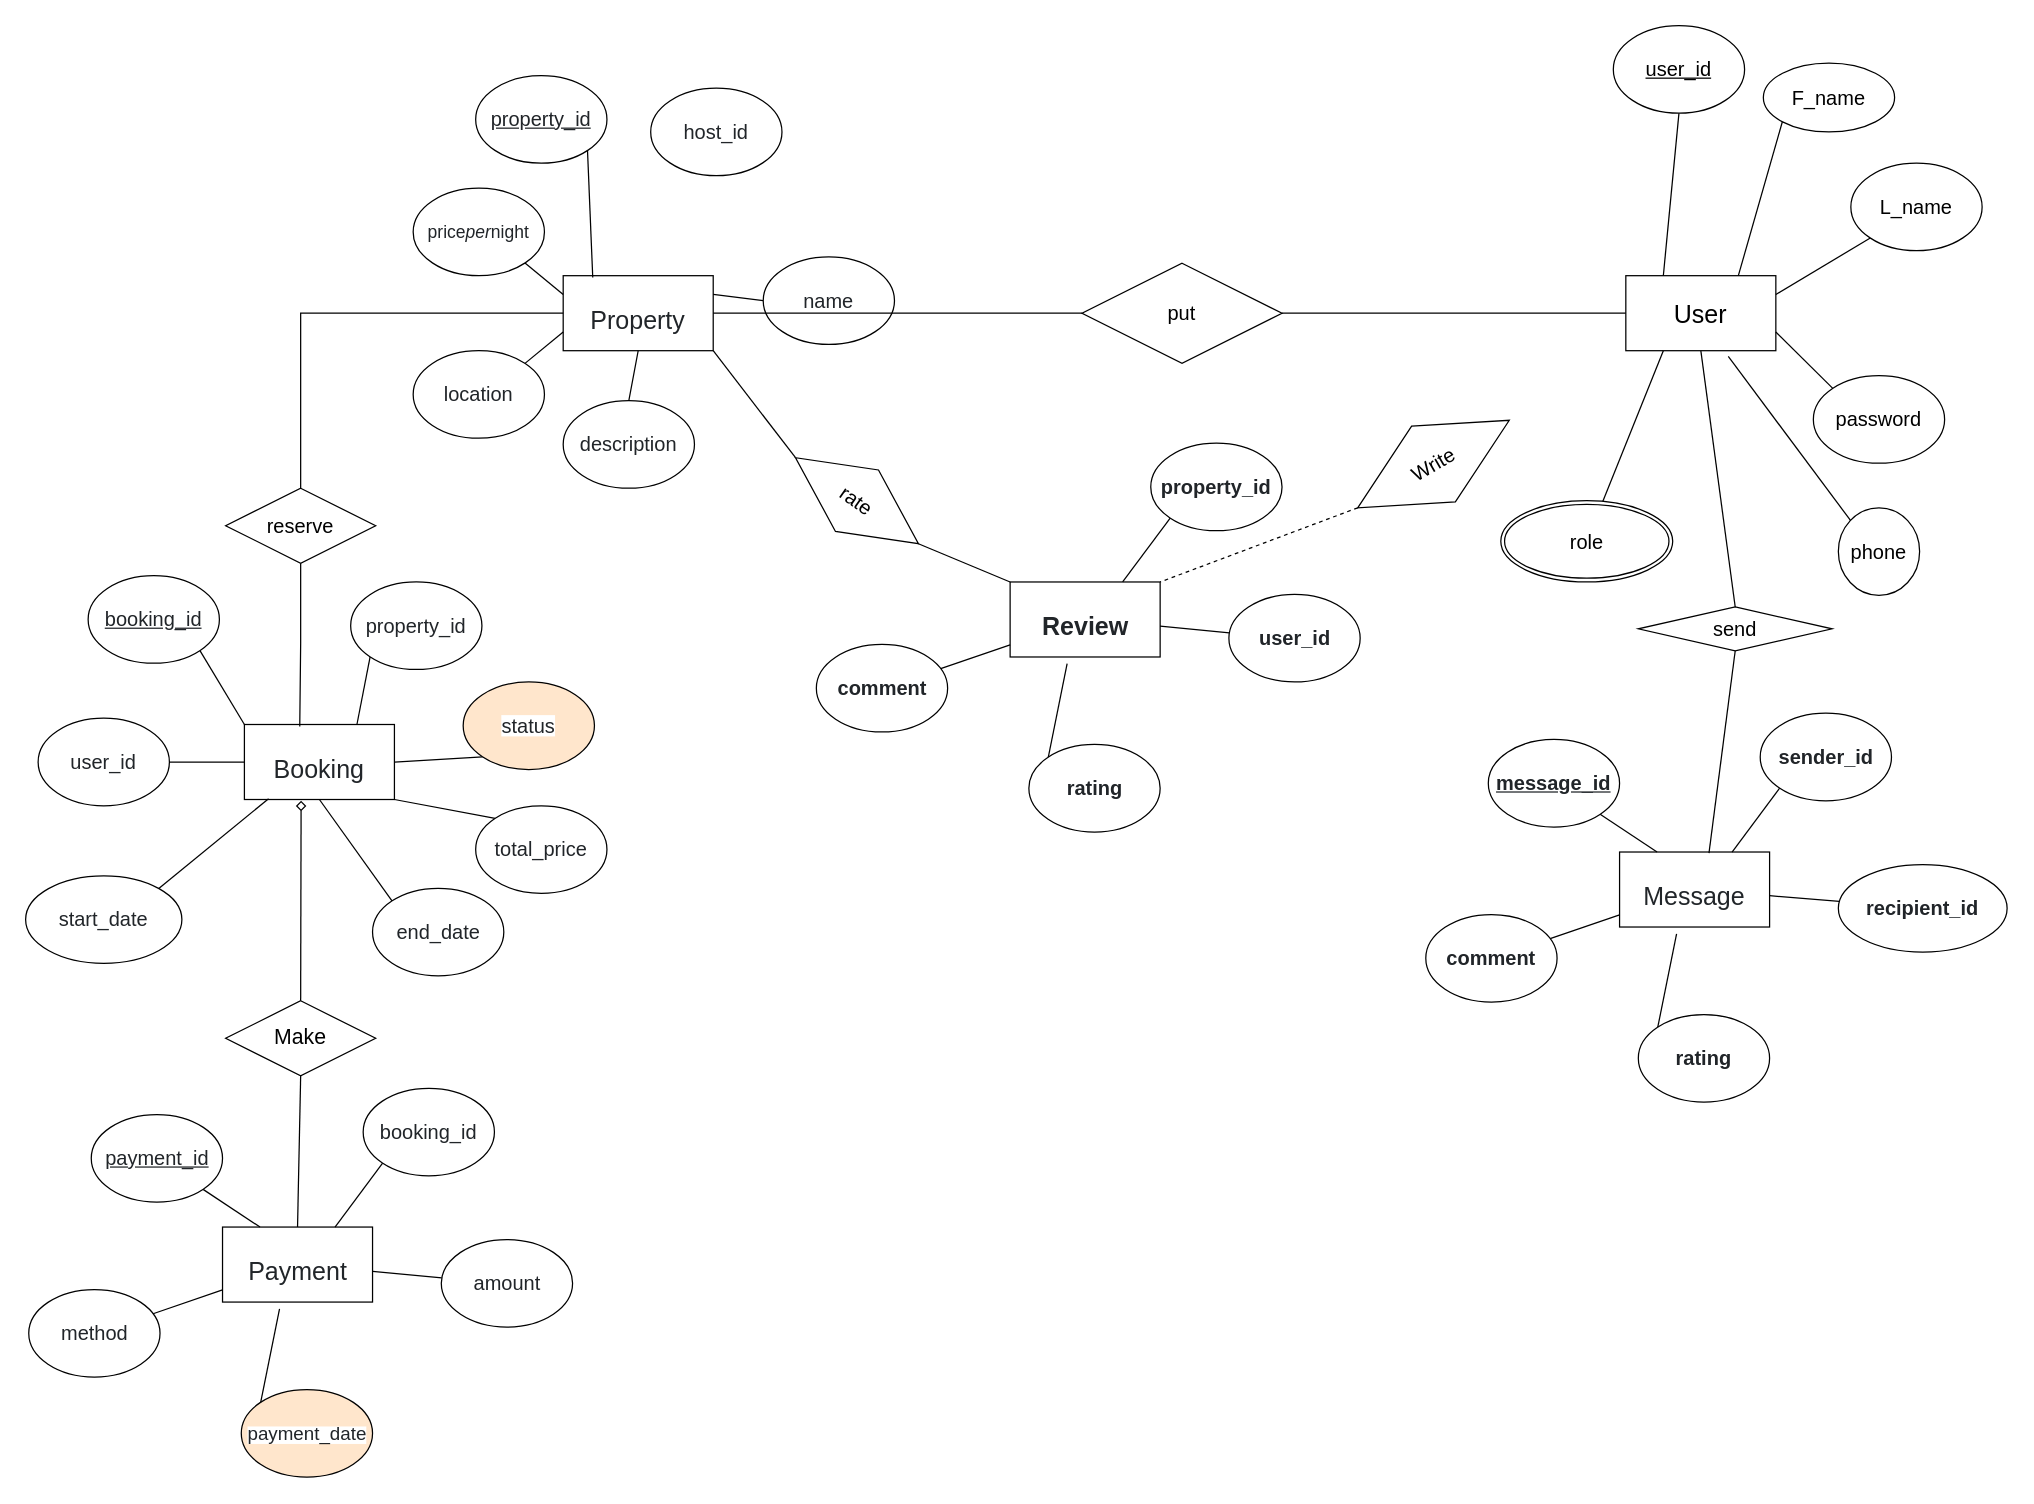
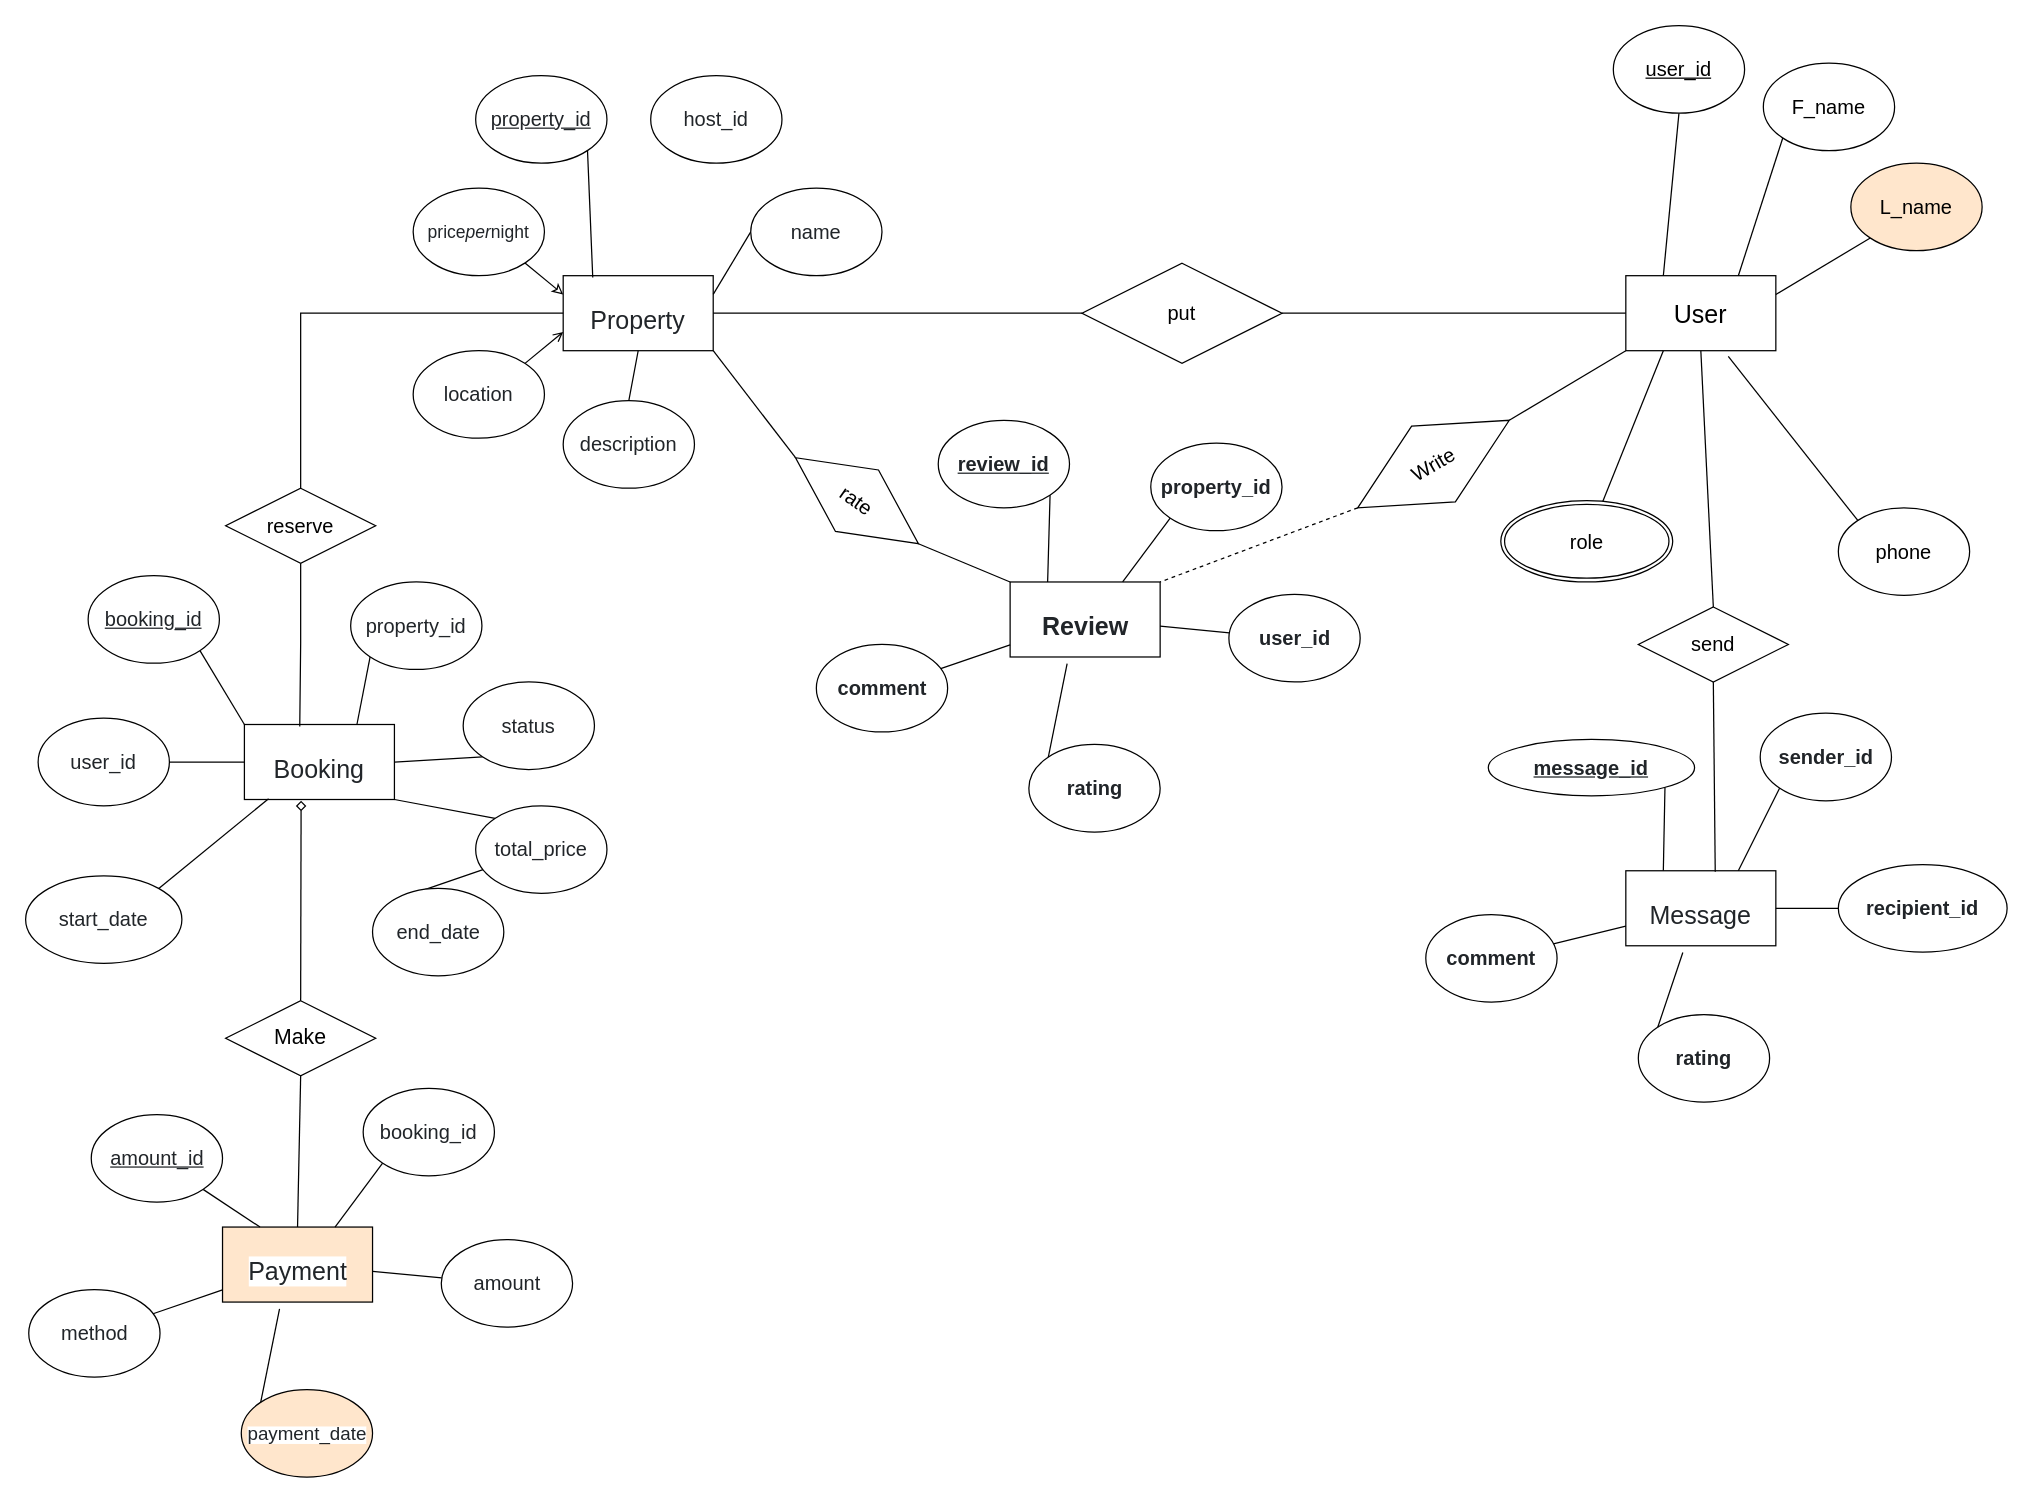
(1829, 98) -> (1829, 107)
(716, 132) -> (716, 119)
(1916, 207) -> (1916, 207)
(558, 290) -> (555, 288)
(829, 301) -> (816, 232)
(559, 335) -> (559, 336)
(1804, 360) -> none
none -> (1568, 385)
(1879, 419) -> none
none -> (1004, 464)
none -> (1049, 538)
(1879, 551) -> (1904, 551)
(1735, 629) -> (1713, 644)
(529, 726) -> (529, 726)
(1554, 783) -> (1591, 768)
(356, 850) -> (455, 879)
(1694, 889) -> (1701, 908)
(158, 1158) -> (158, 1158)
(298, 1264) -> (298, 1264)
